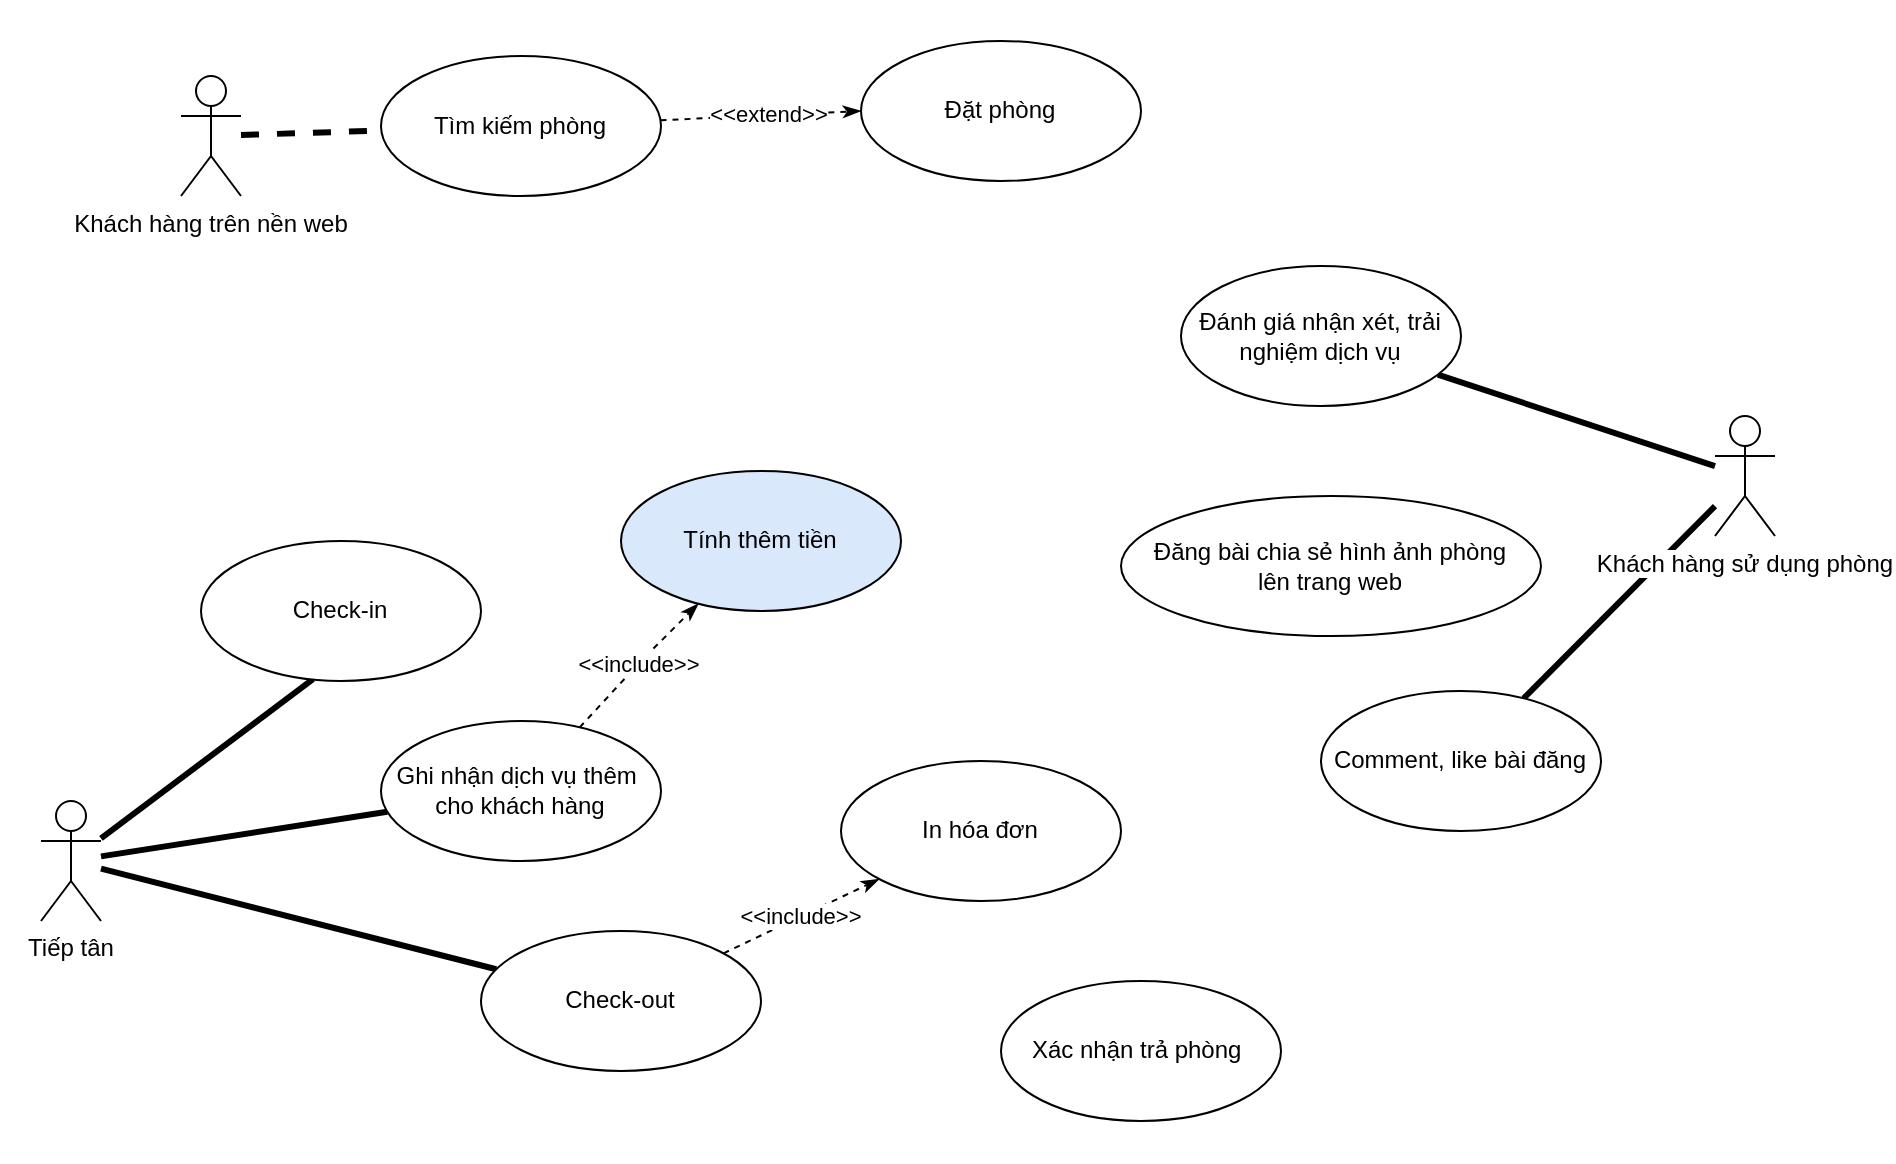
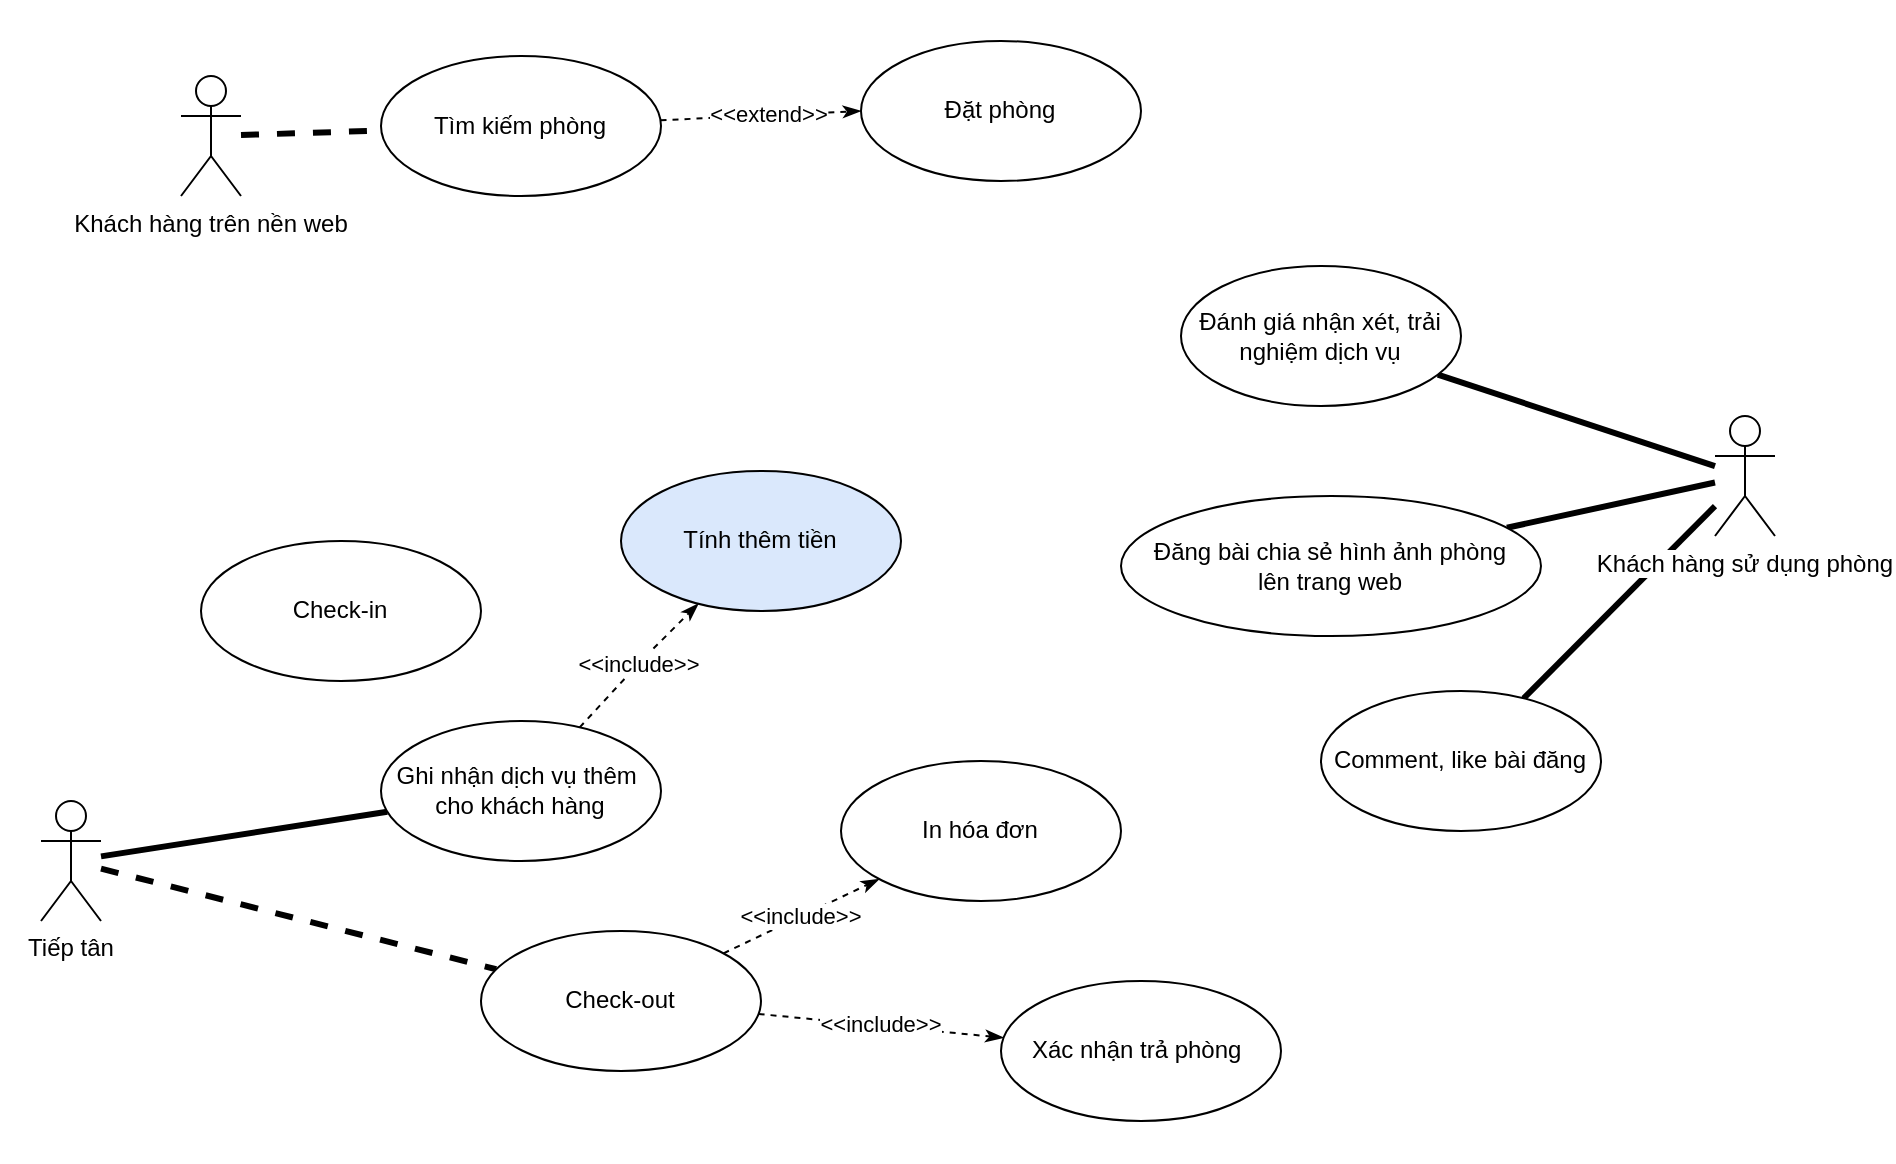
none -> (1611, 505)
(207, 759) -> none
(126, 875) -> (126, 875)
none -> (874, 1025)
